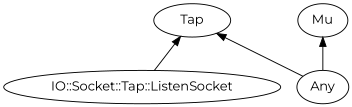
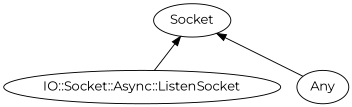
(192, 20) -> (192, 20)
(323, 20) -> none
(142, 87) -> (142, 87)
